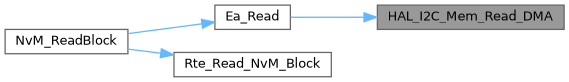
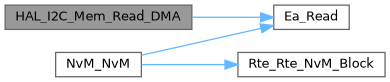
(327, 17) -> (226, 17)
(67, 42) -> (98, 65)
(253, 65) -> (311, 65)
